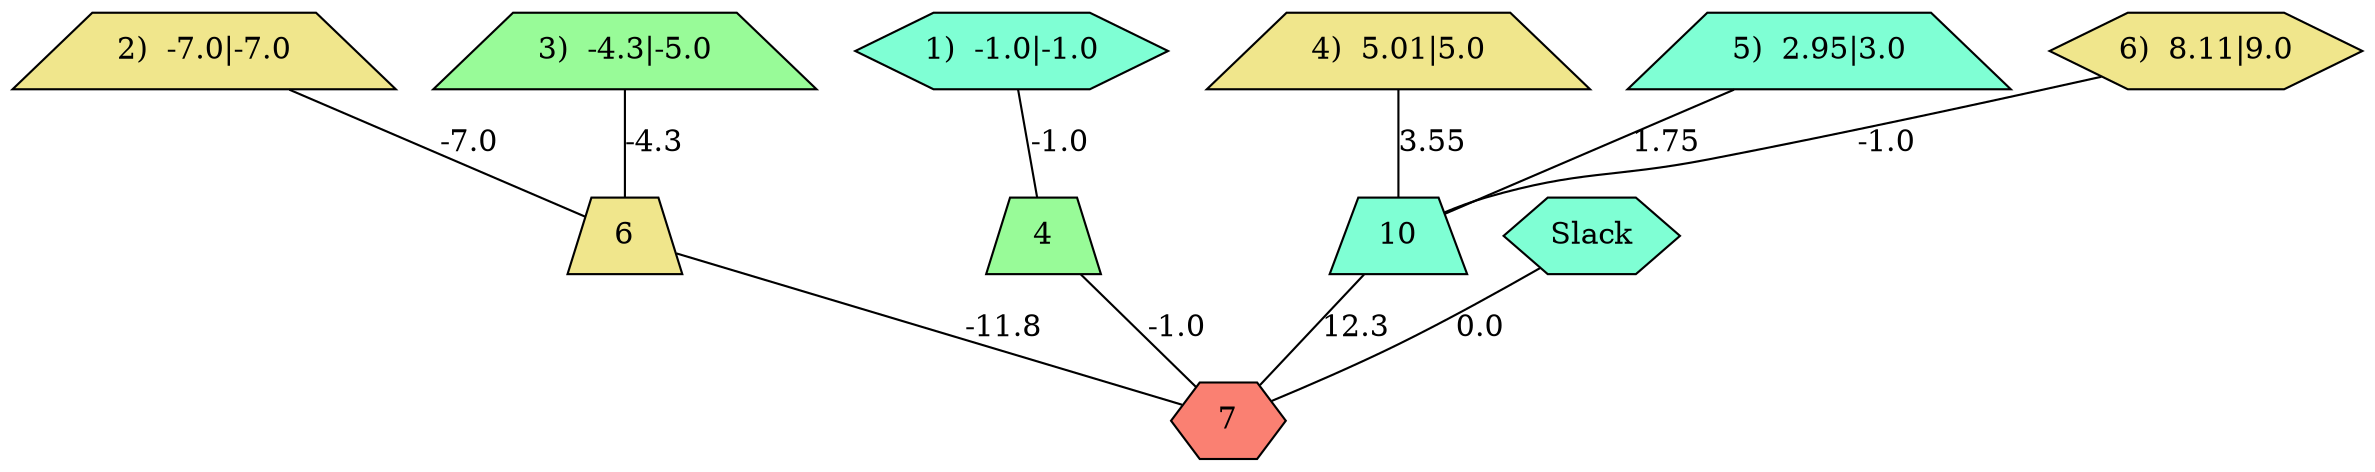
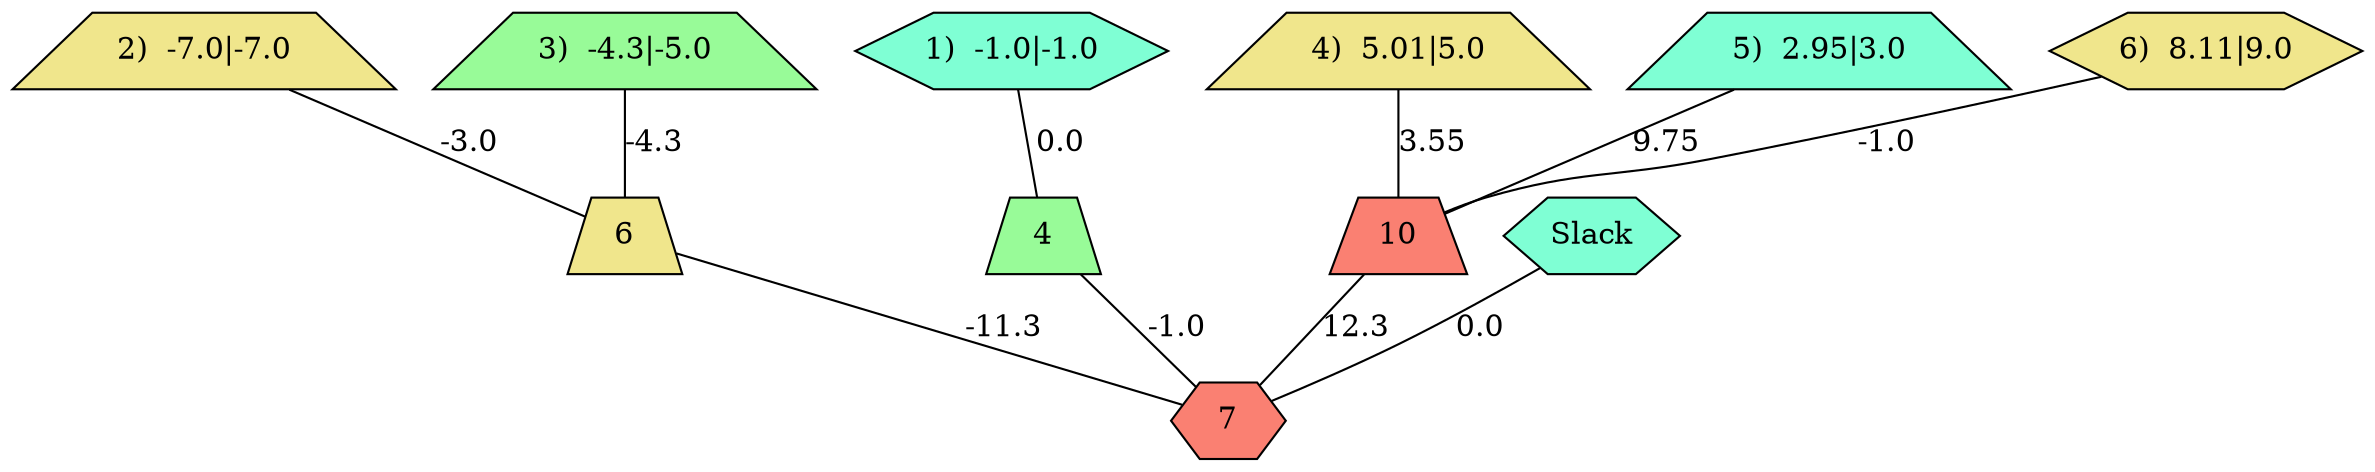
(470, 143) -> (470, 143)
(1061, 143) -> (1061, 143)
(1666, 143) -> (1666, 143)
(1398, 236) -> (1398, 236)
(1004, 328) -> (1004, 328)
